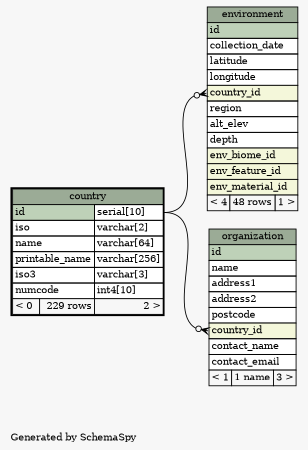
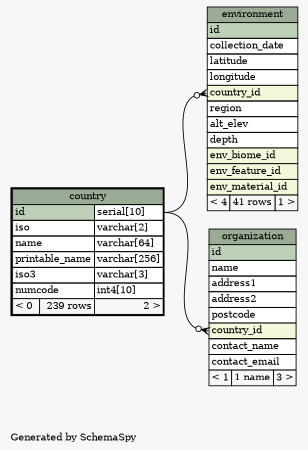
(253, 202) -> (253, 202)
(69, 306) -> (69, 306)
